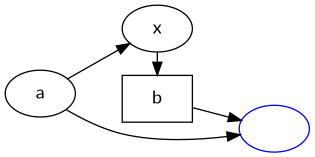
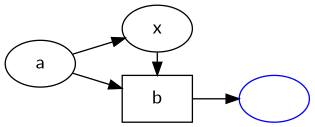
(144, 138) -> (91, 79)
